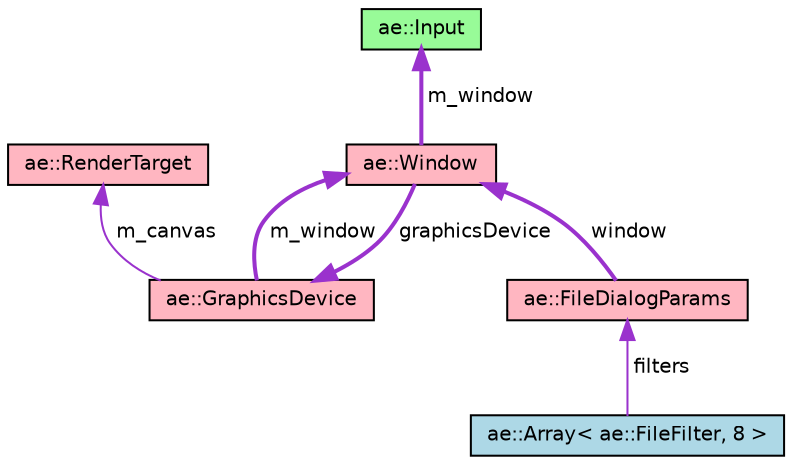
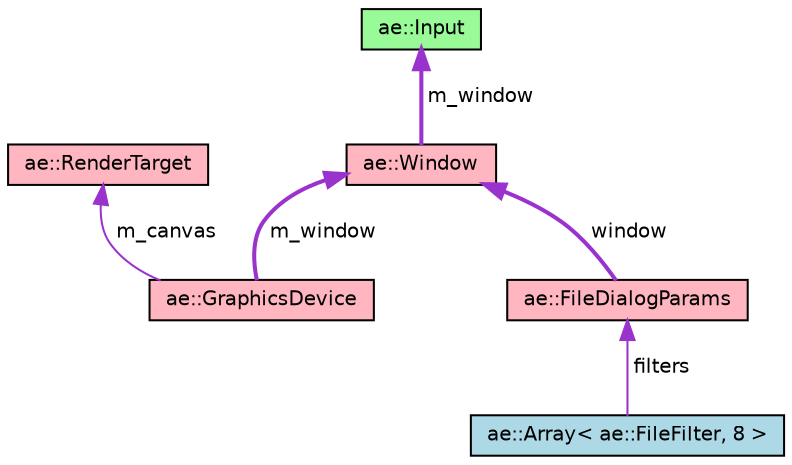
(384, 237) -> none
